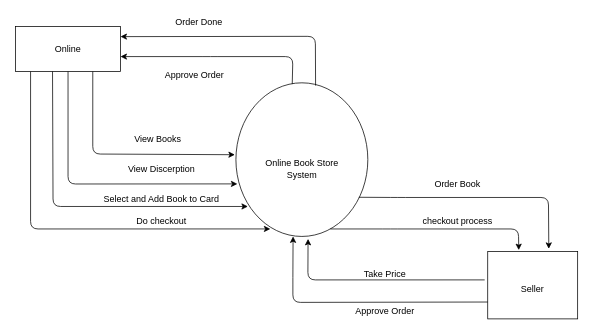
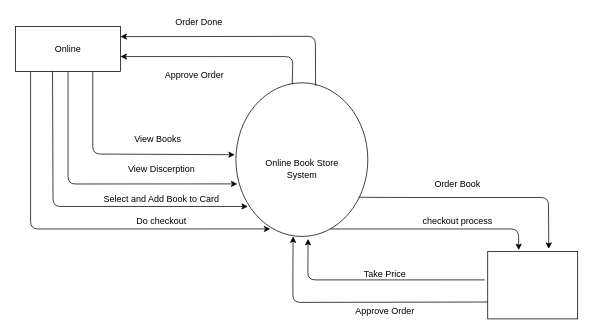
(533, 289) -> none
